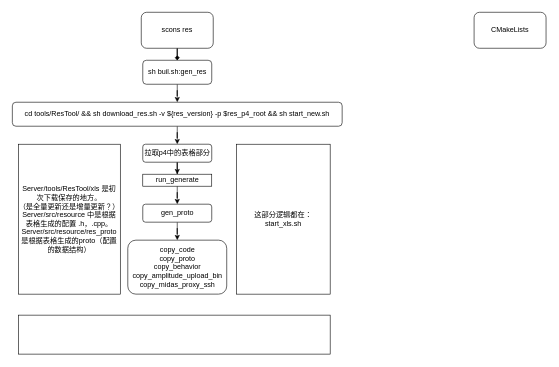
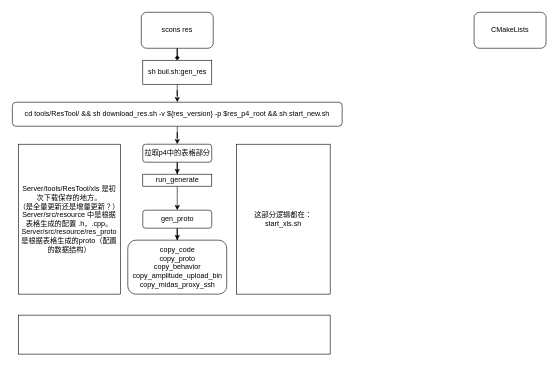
(177, 72) -> (177, 72)
(177, 213) -> (177, 219)
